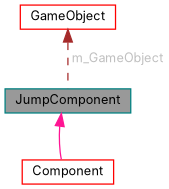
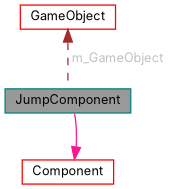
(59, 143) -> (76, 130)
